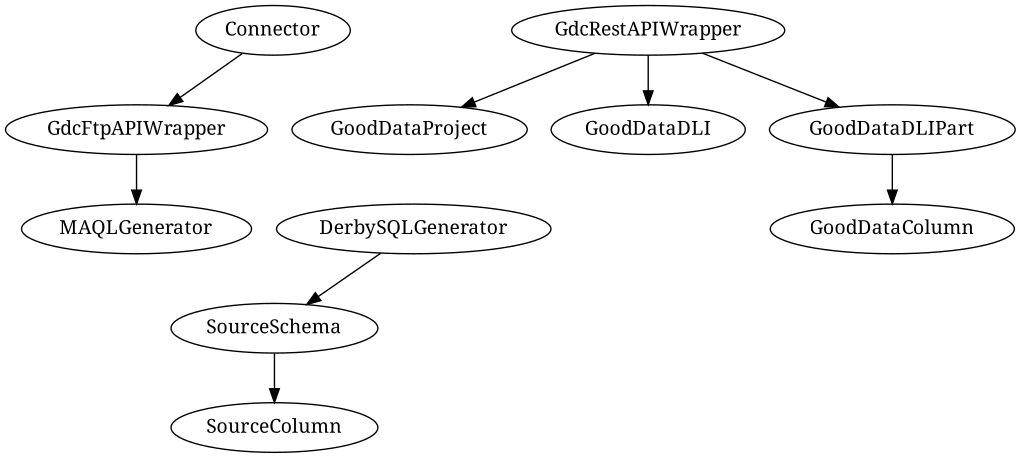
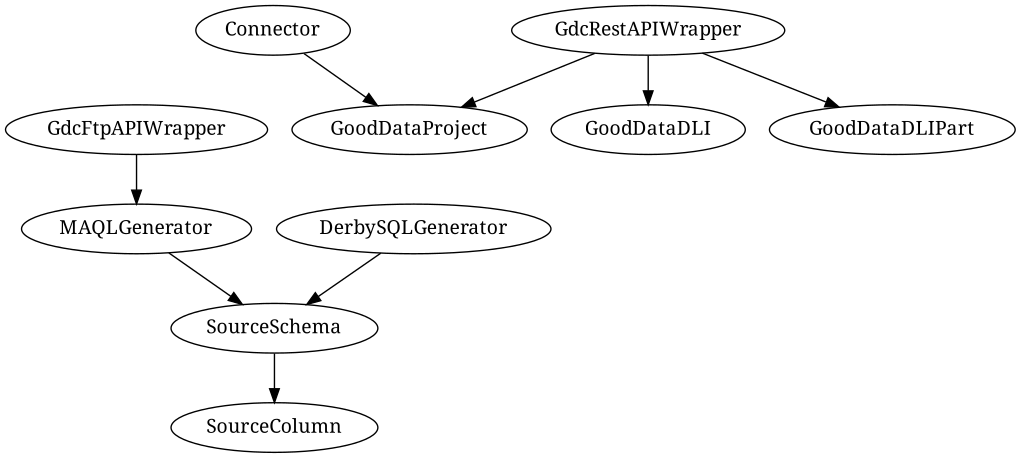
(211, 75) -> (335, 75)
(892, 229) -> none
none -> (200, 275)
